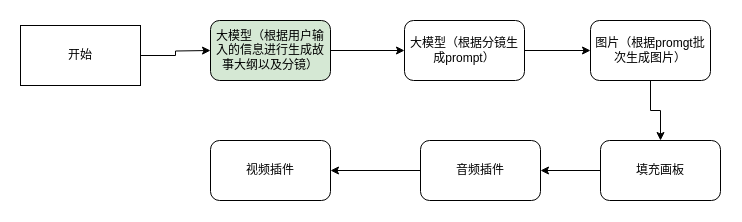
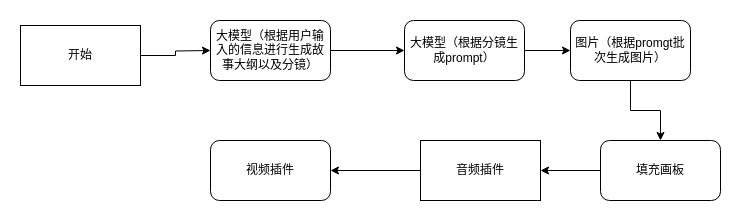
(271, 51) -> (271, 51)
(651, 51) -> (631, 51)
(481, 171) -> (481, 171)
